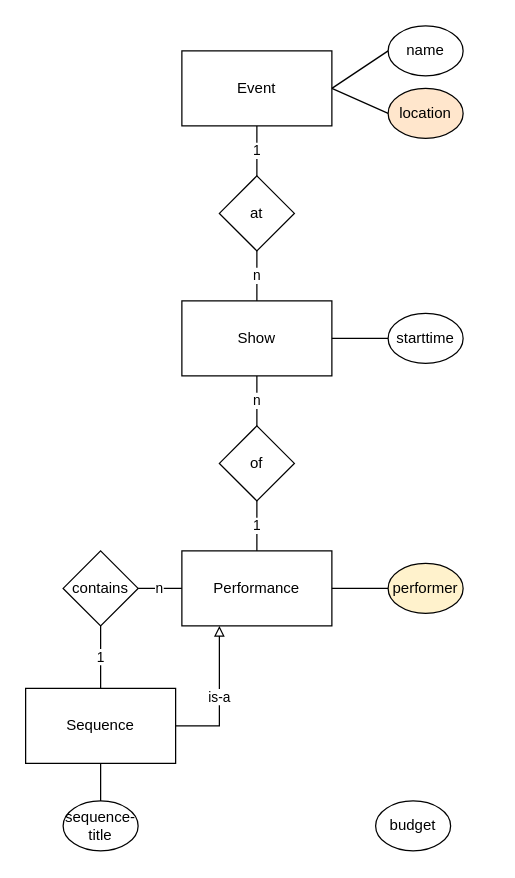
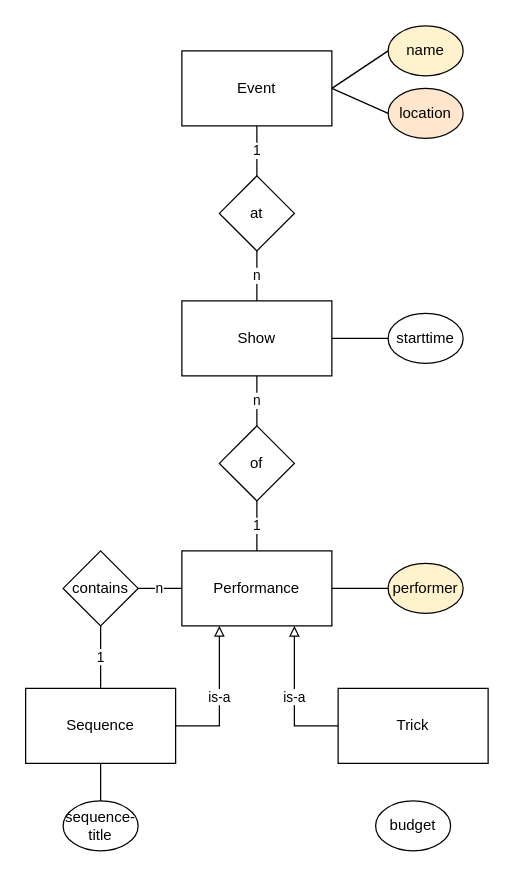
(426, 51) -> (426, 51)
none -> (294, 703)
none -> (413, 726)
